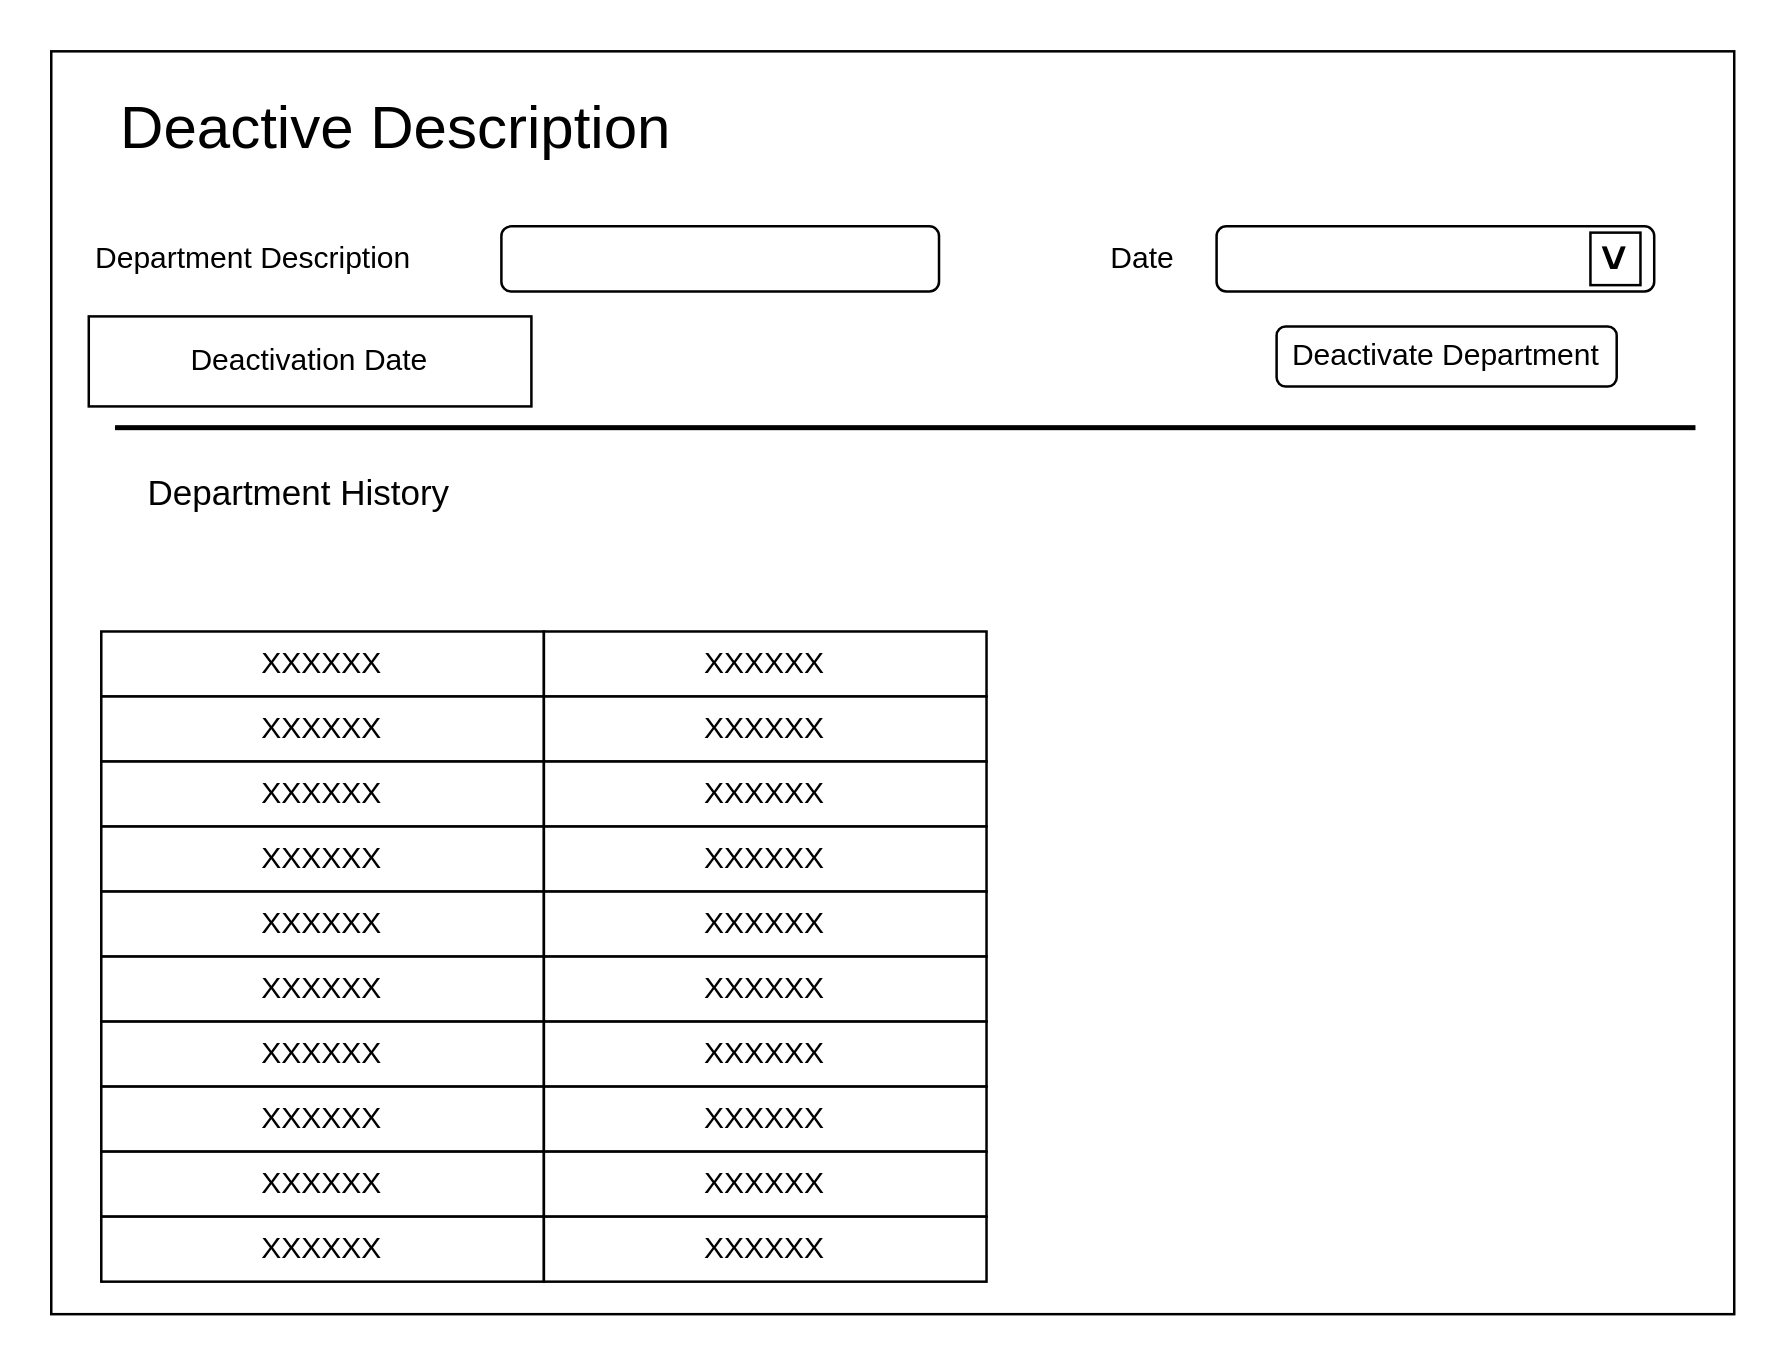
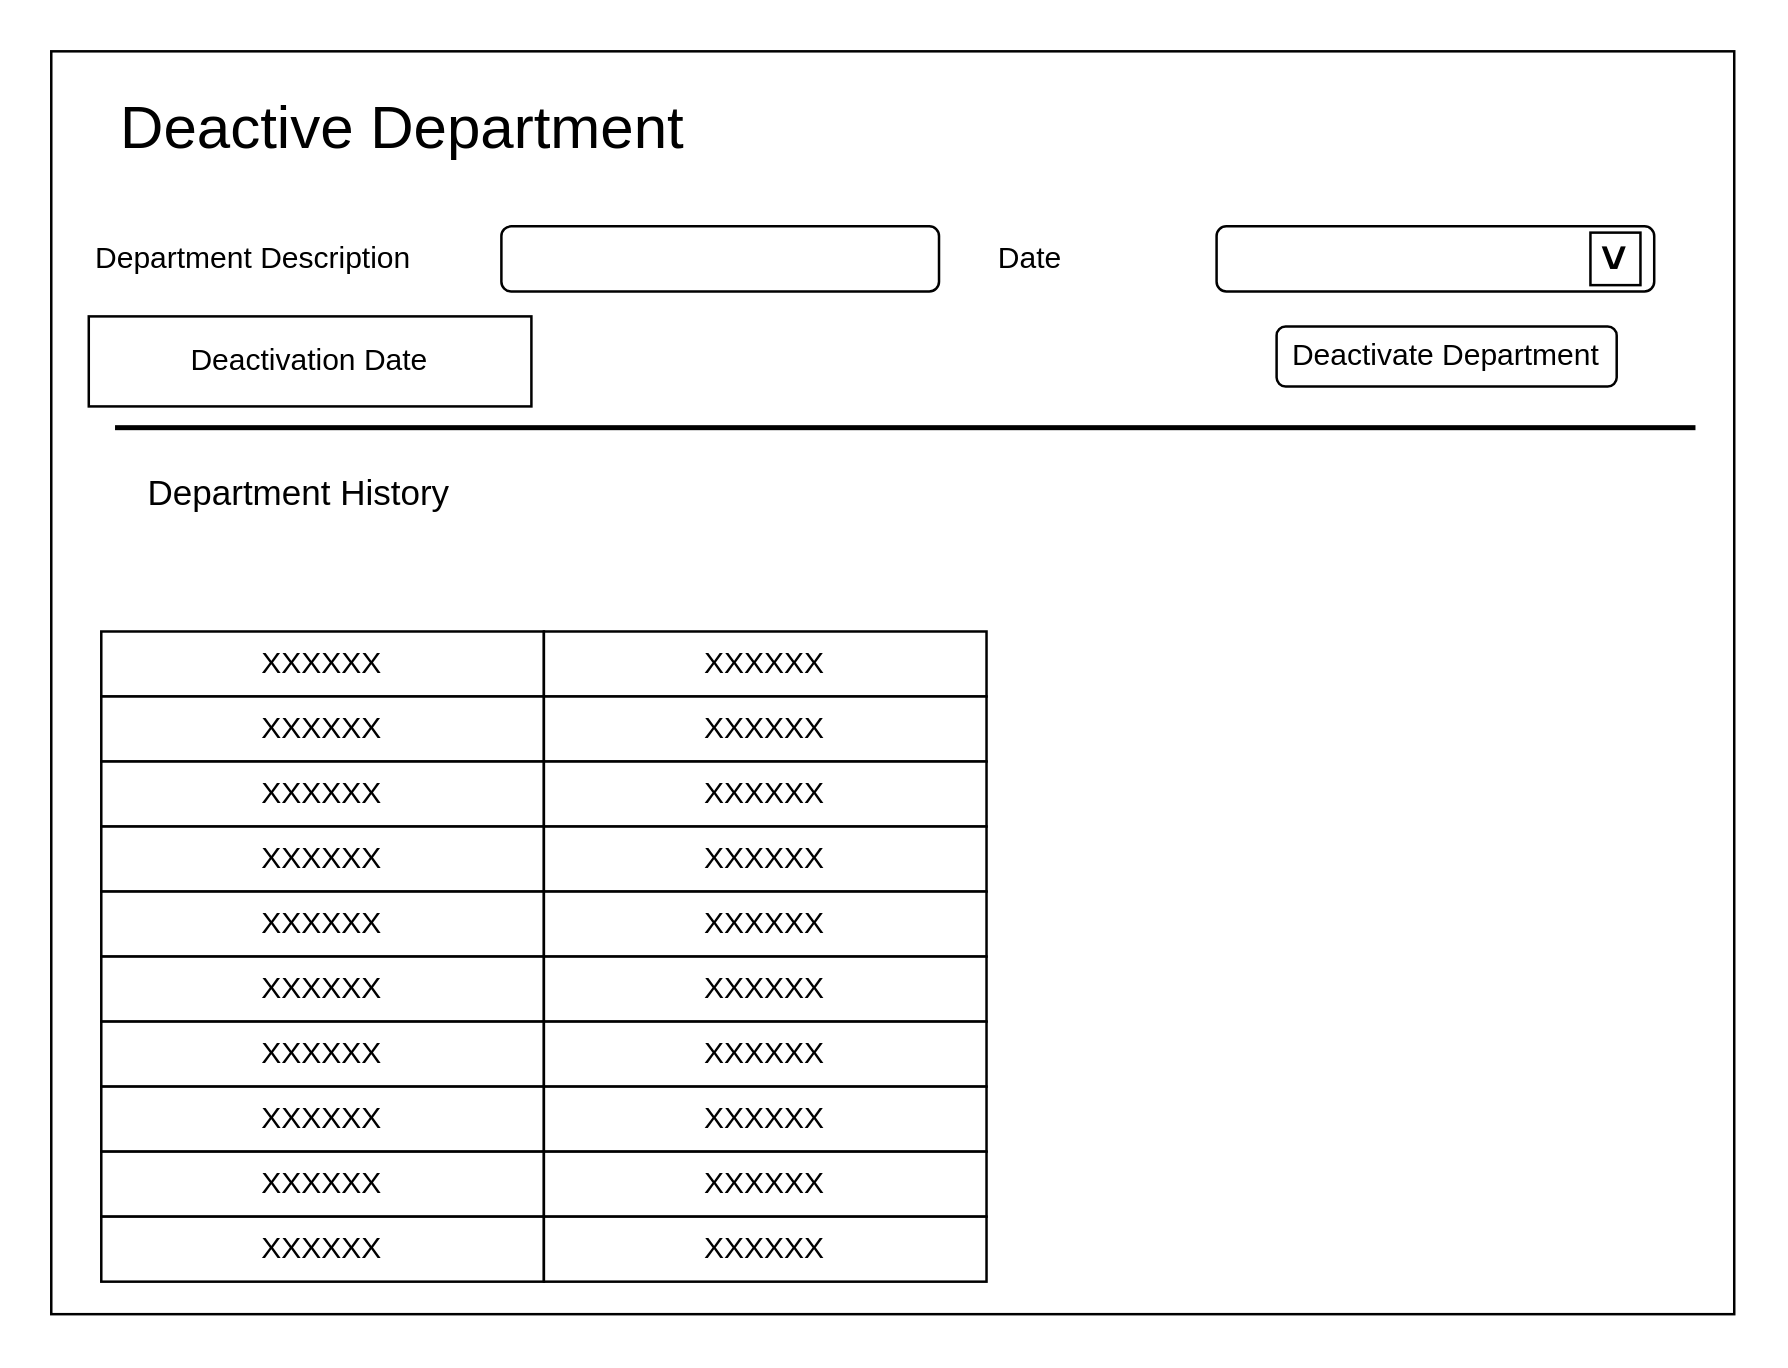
(274, 129) -> (273, 129)
(1155, 259) -> (1043, 259)
